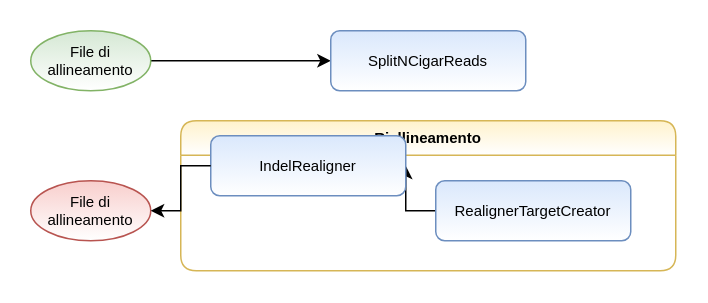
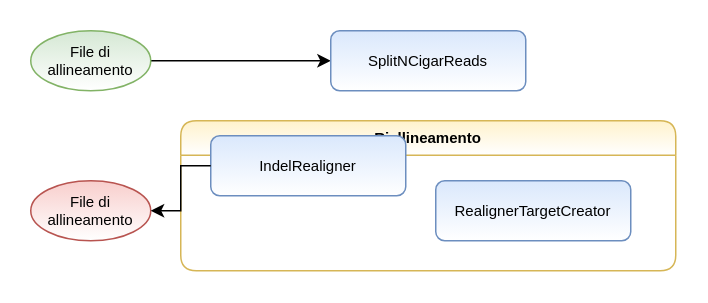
(410, 211) -> none
